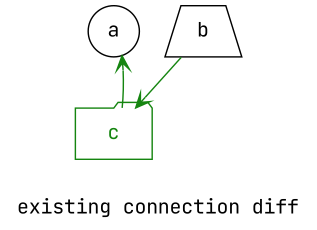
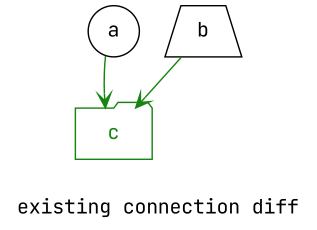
(123, 89) -> (104, 75)
